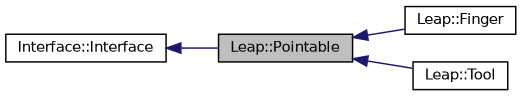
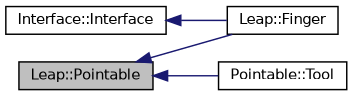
(200, 48) -> (204, 20)
(460, 76) -> (283, 76)
